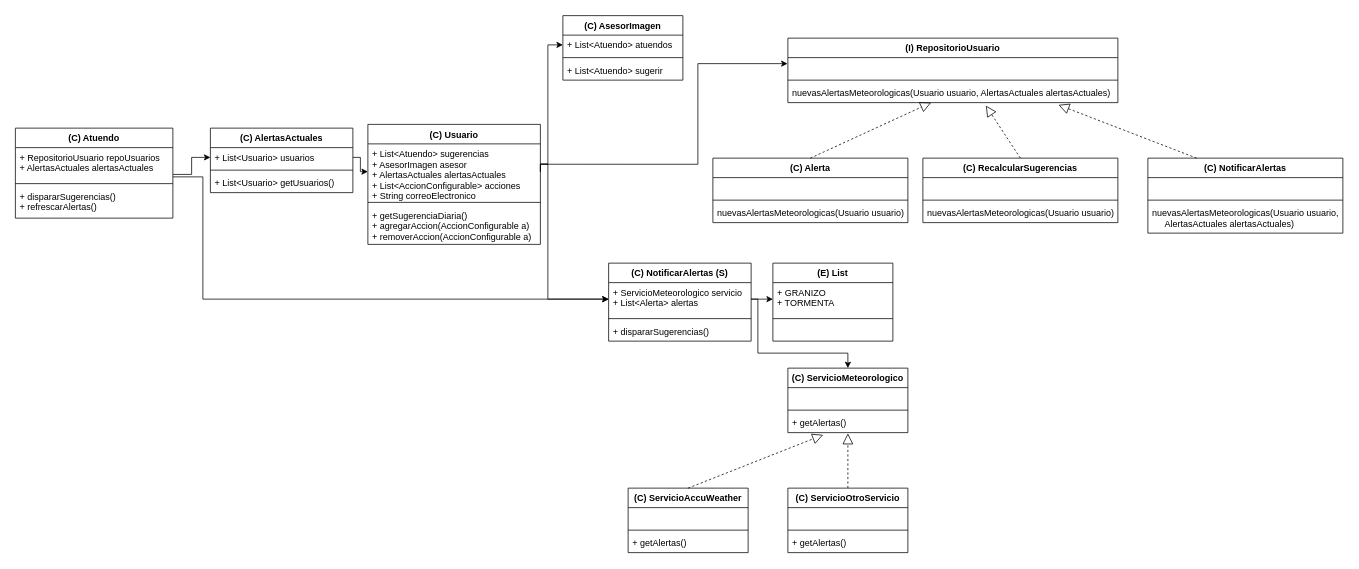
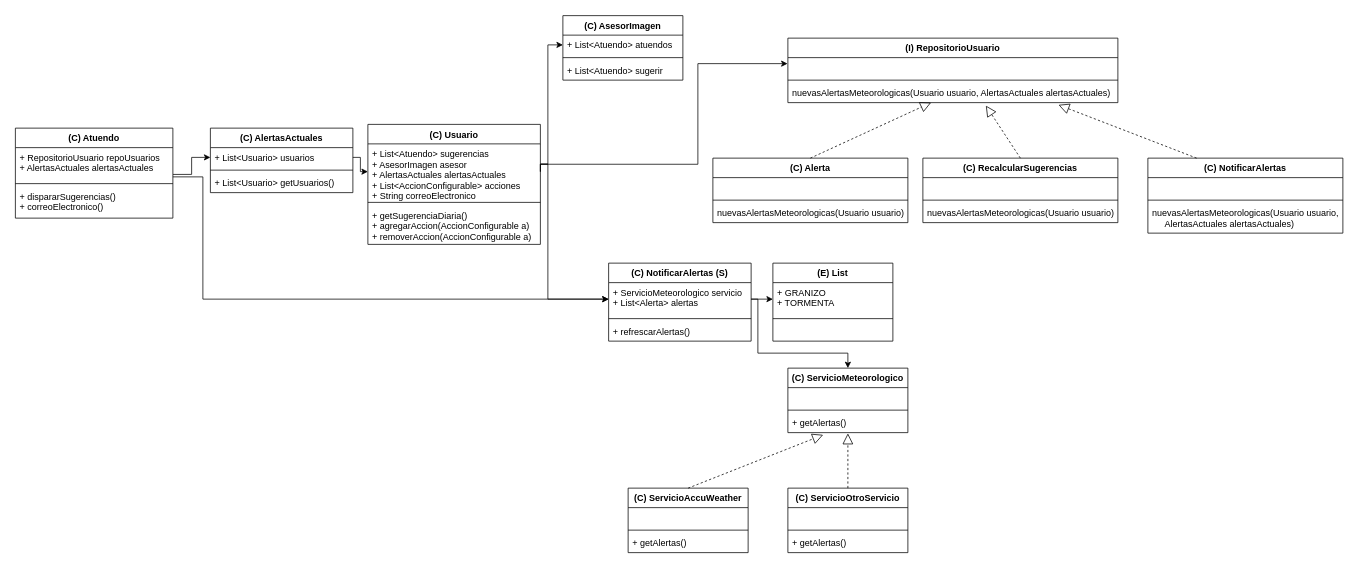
(74, 197) -> (74, 197)
(667, 332) -> (661, 332)
